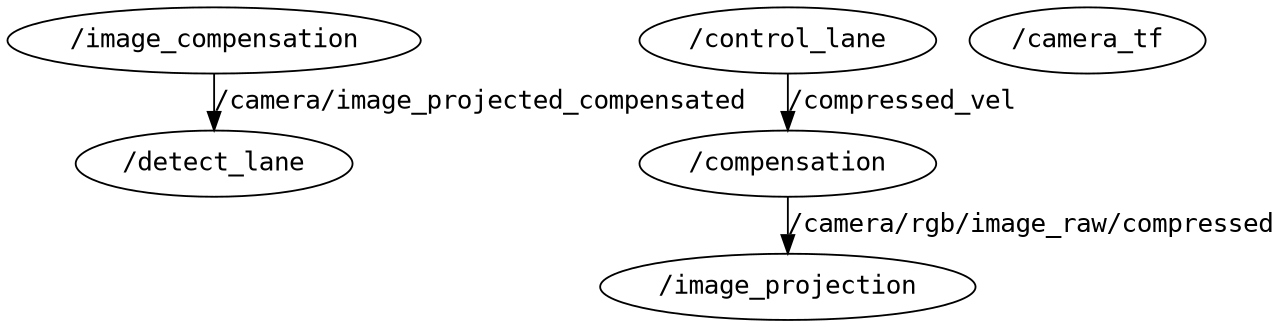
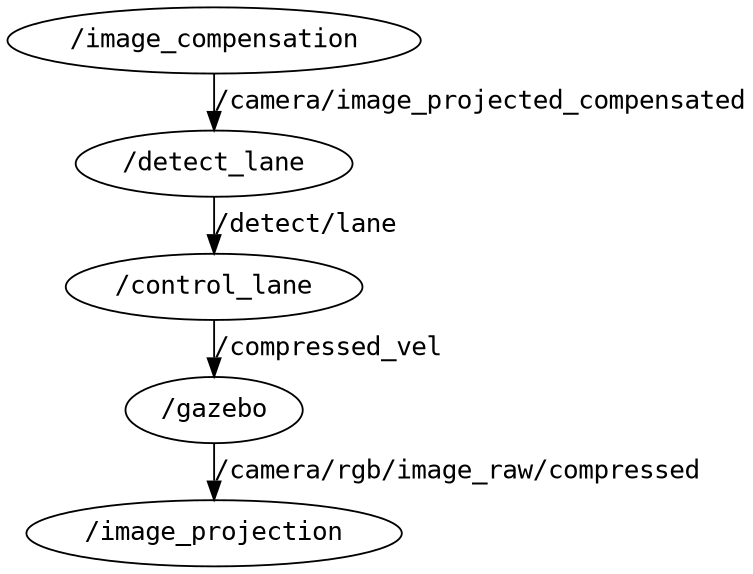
(1088, 40) -> none
(788, 164) -> (214, 410)
none -> (214, 216)
